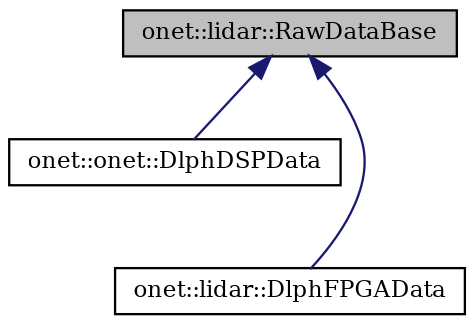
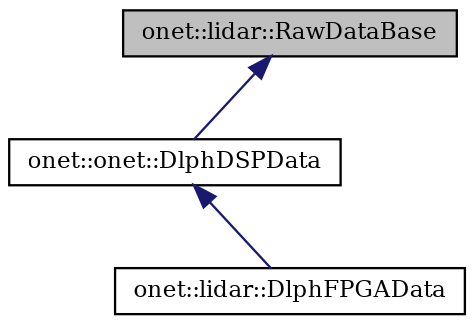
(364, 174) -> (240, 235)
